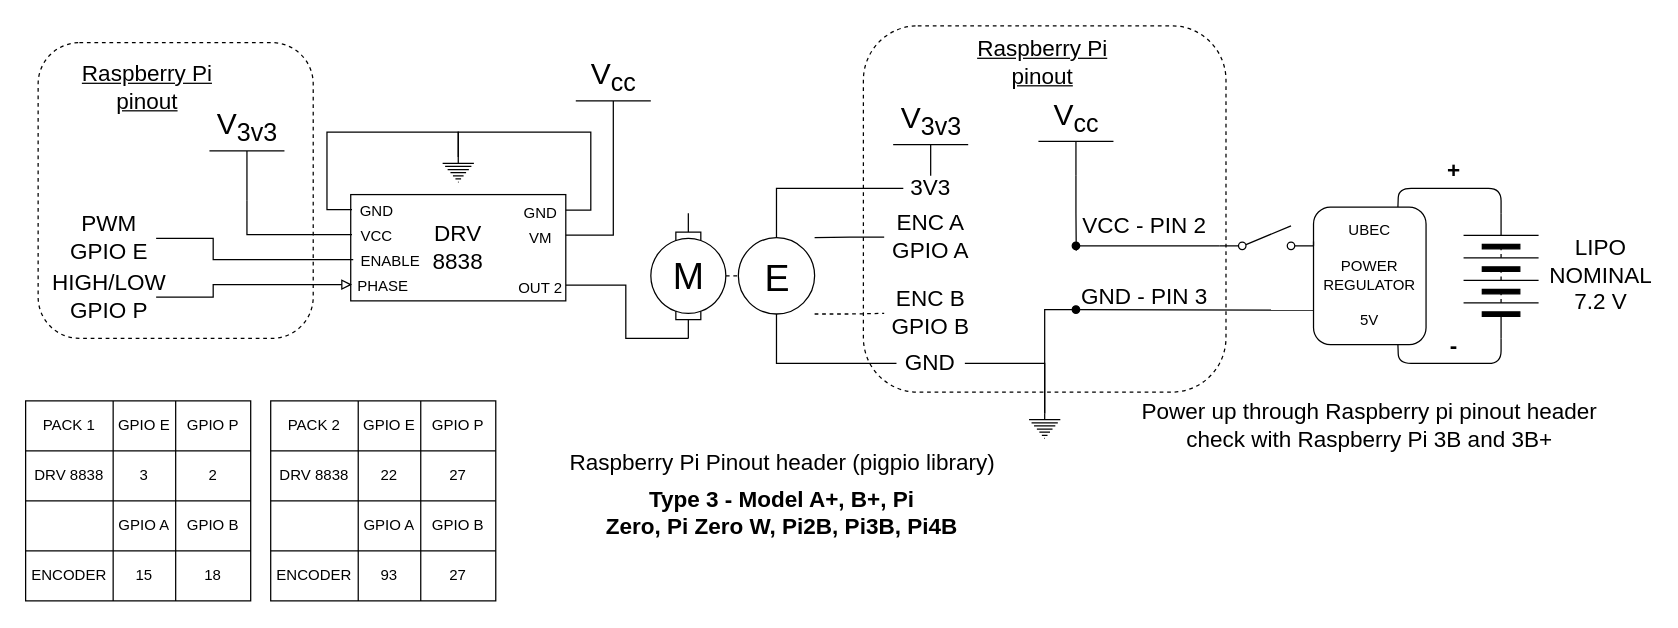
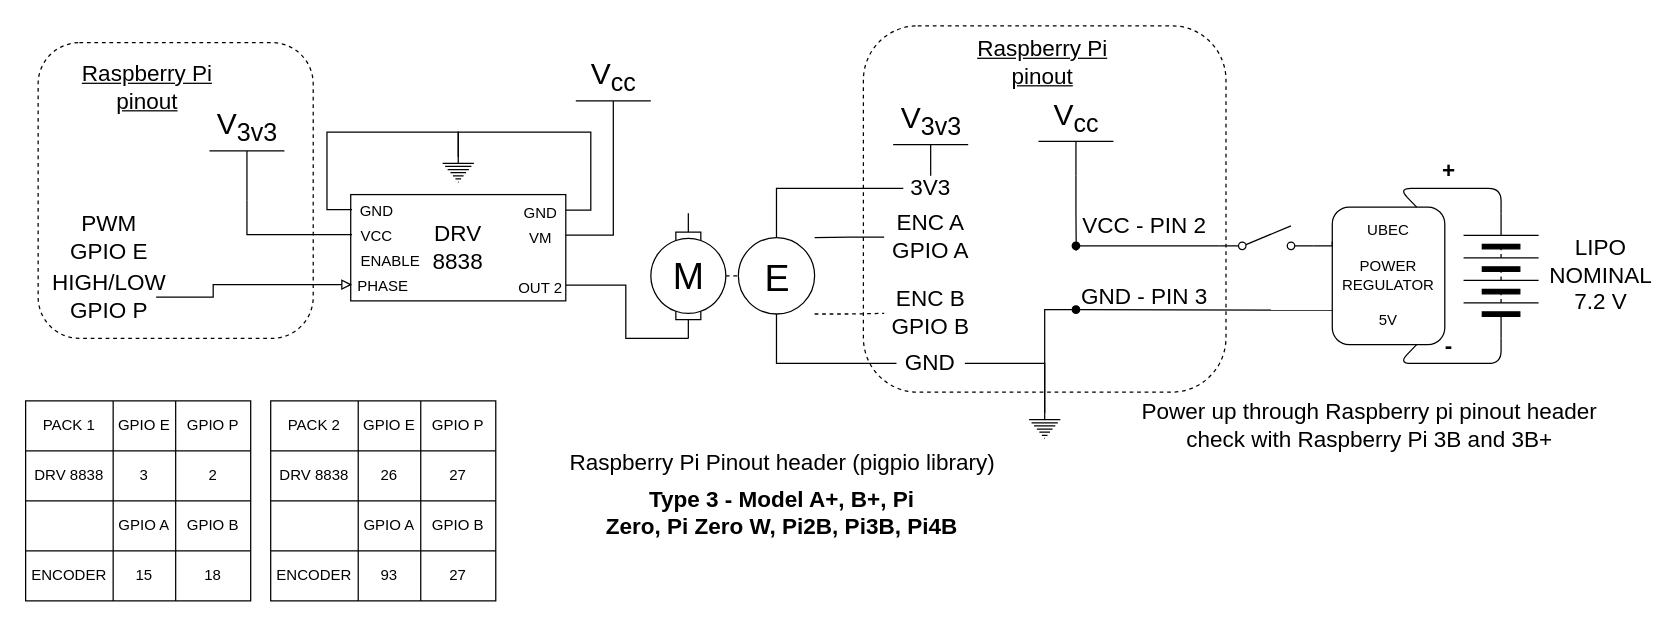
(244, 259) -> none
(1369, 276) -> (1388, 276)
(389, 476) -> (389, 476)
